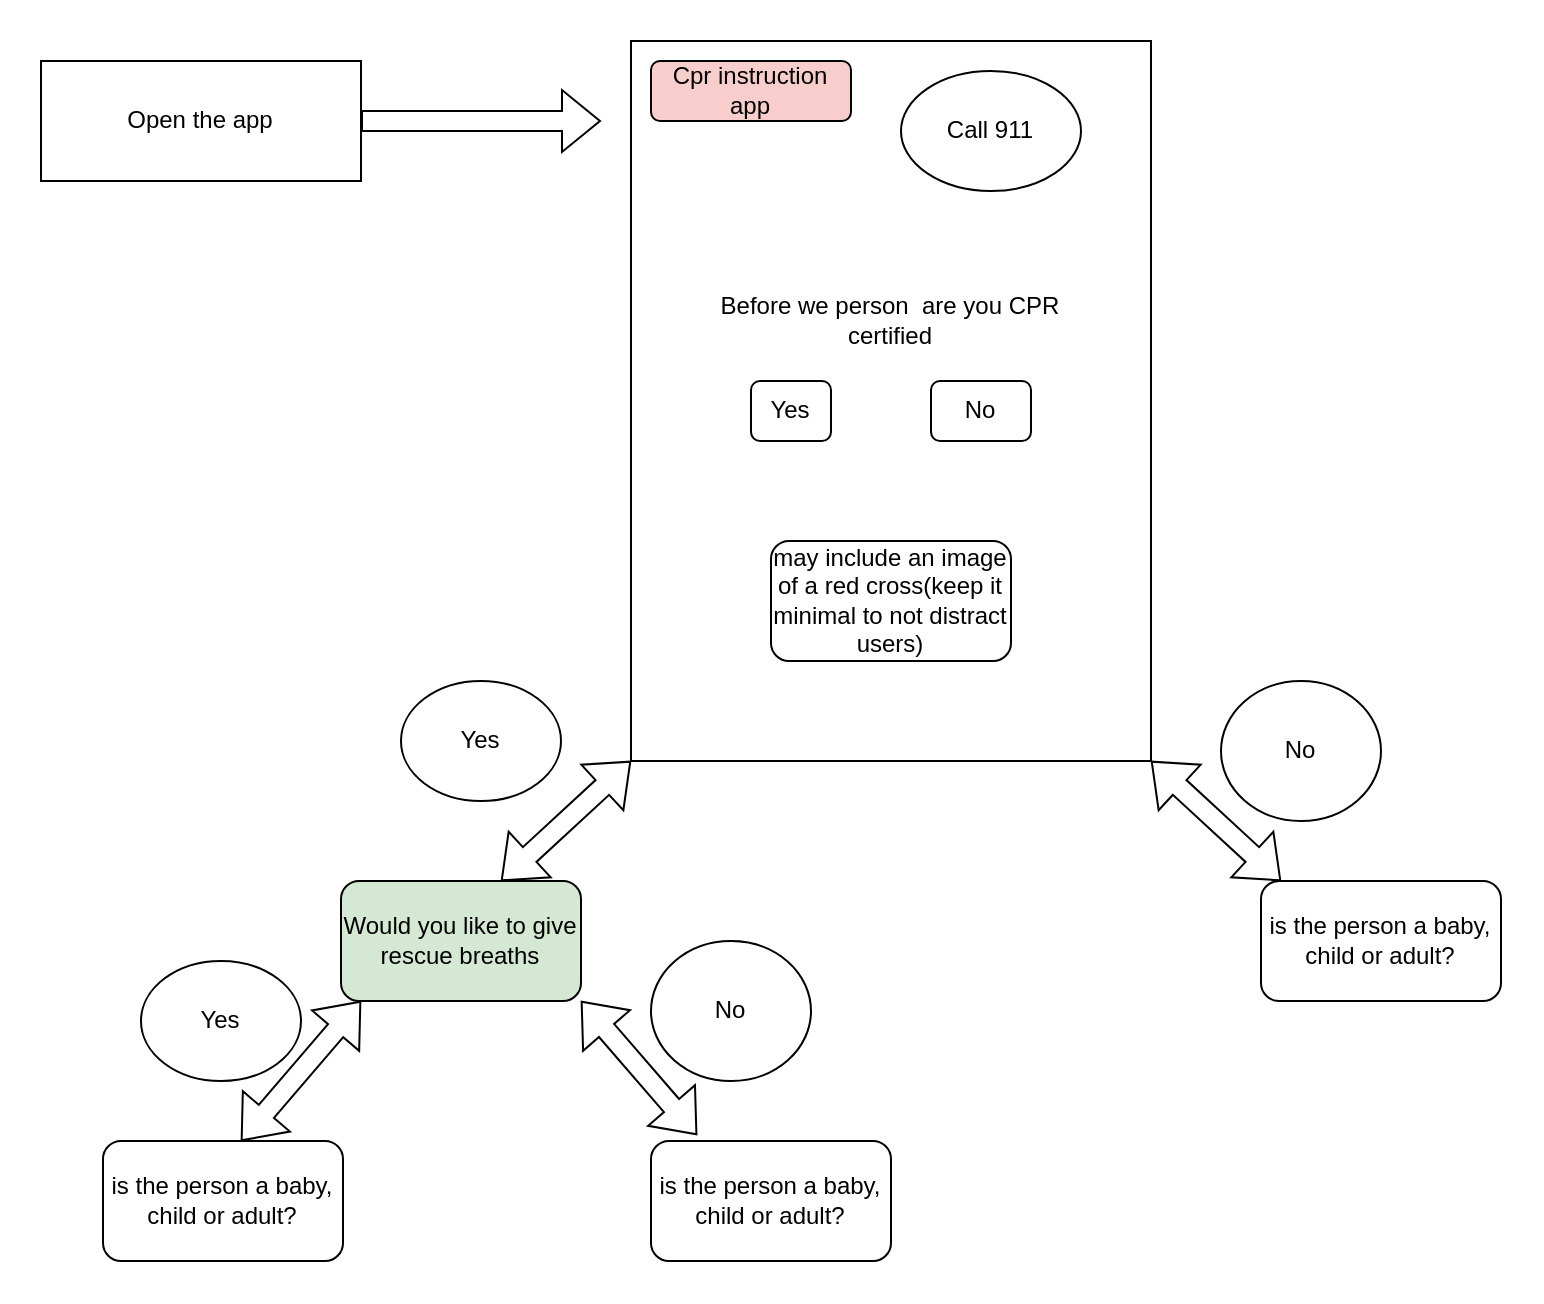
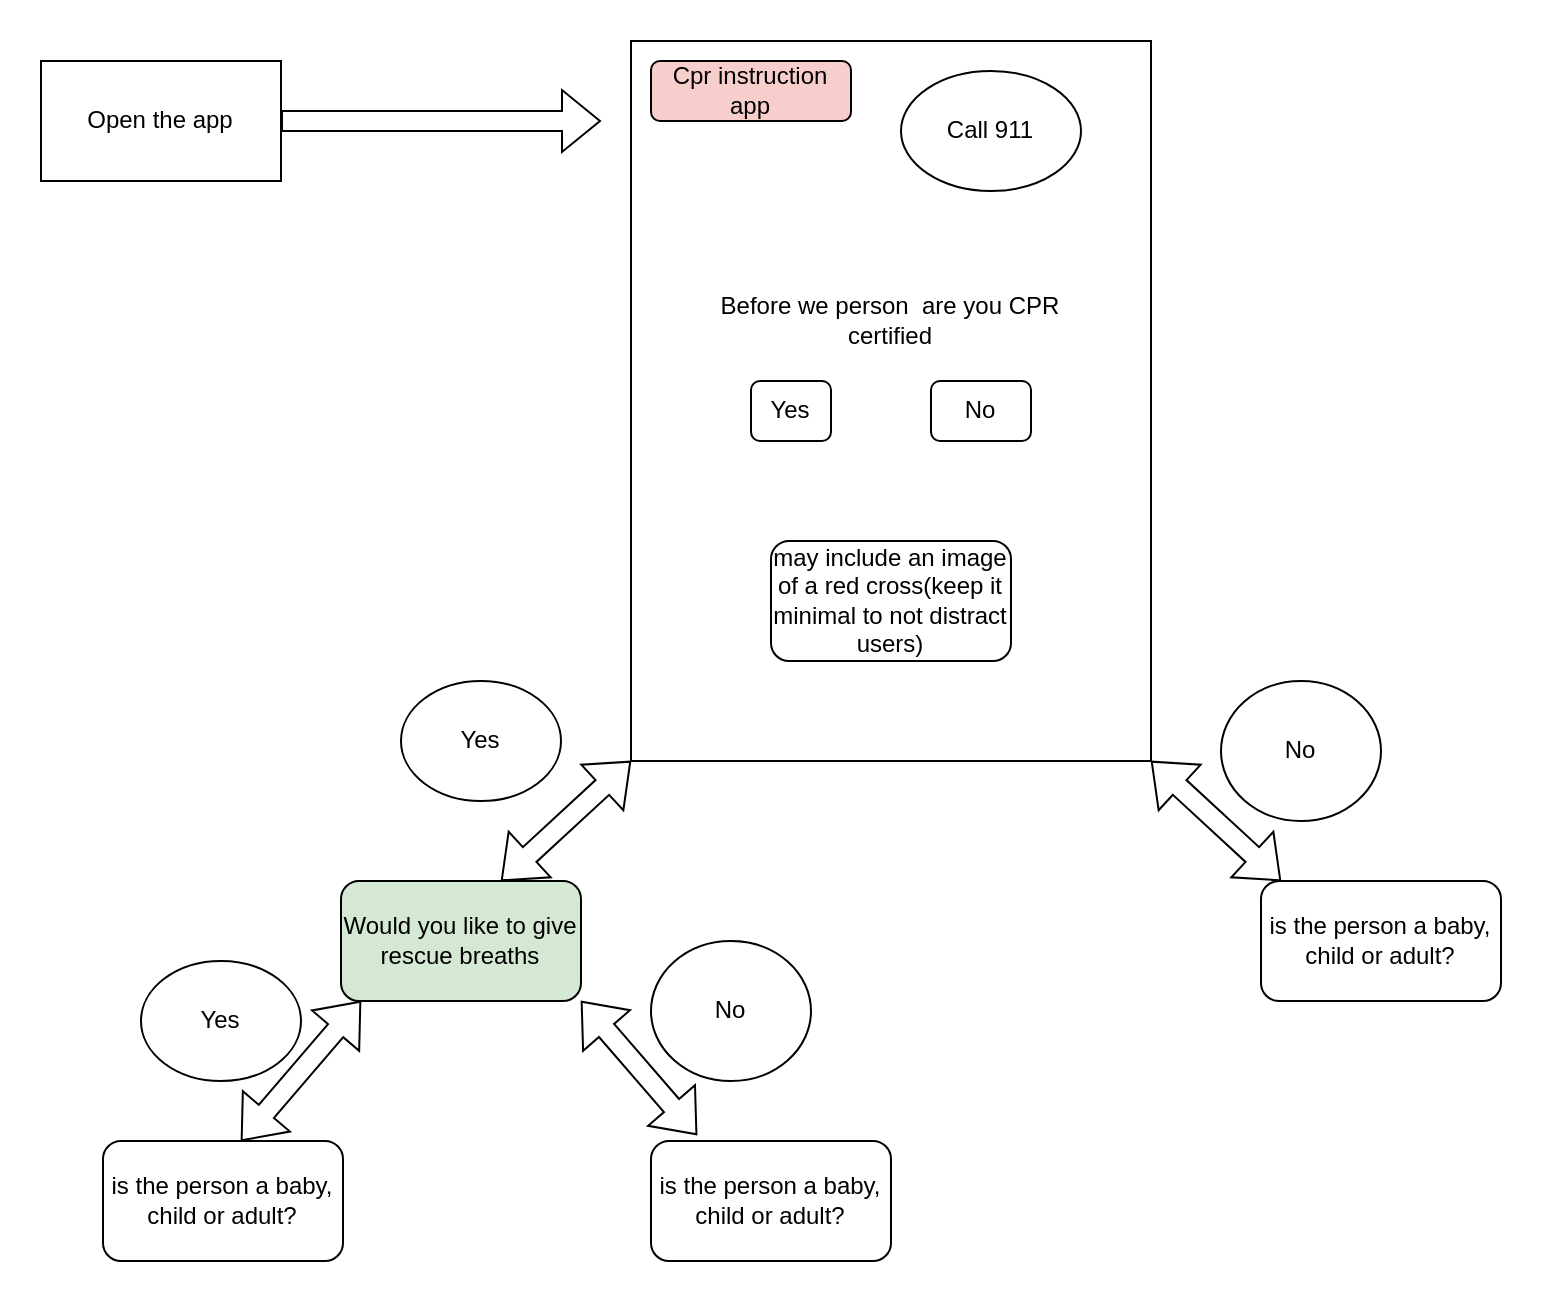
(201, 121) -> (161, 121)
